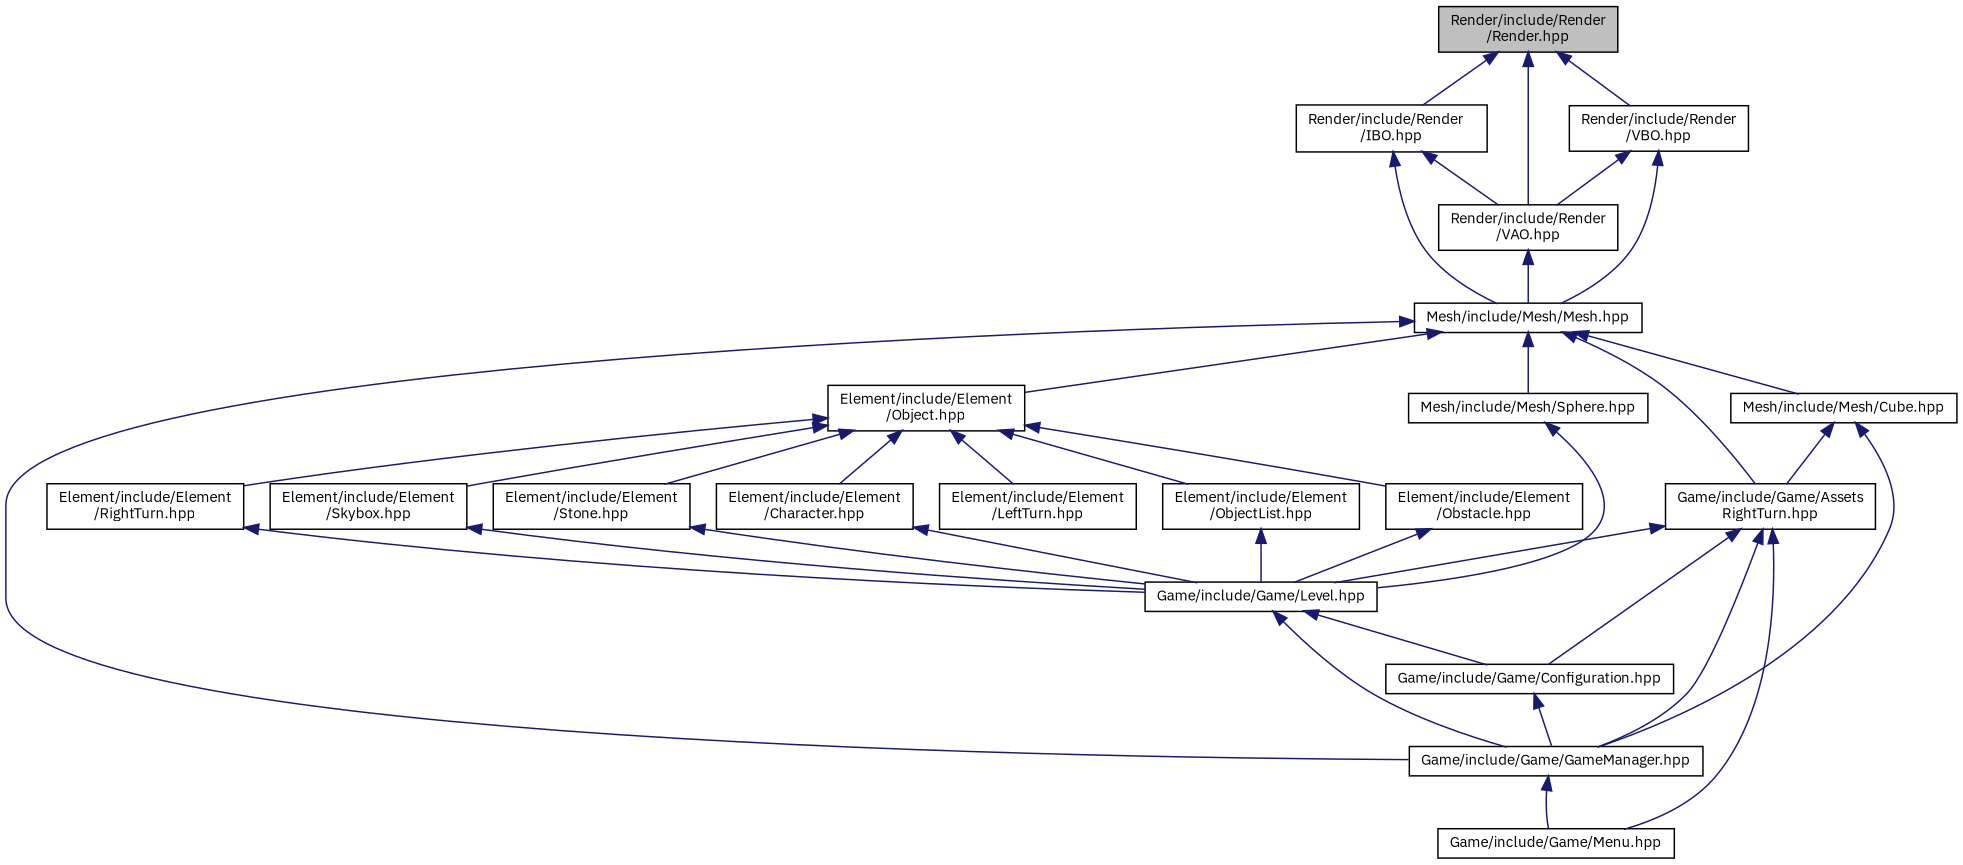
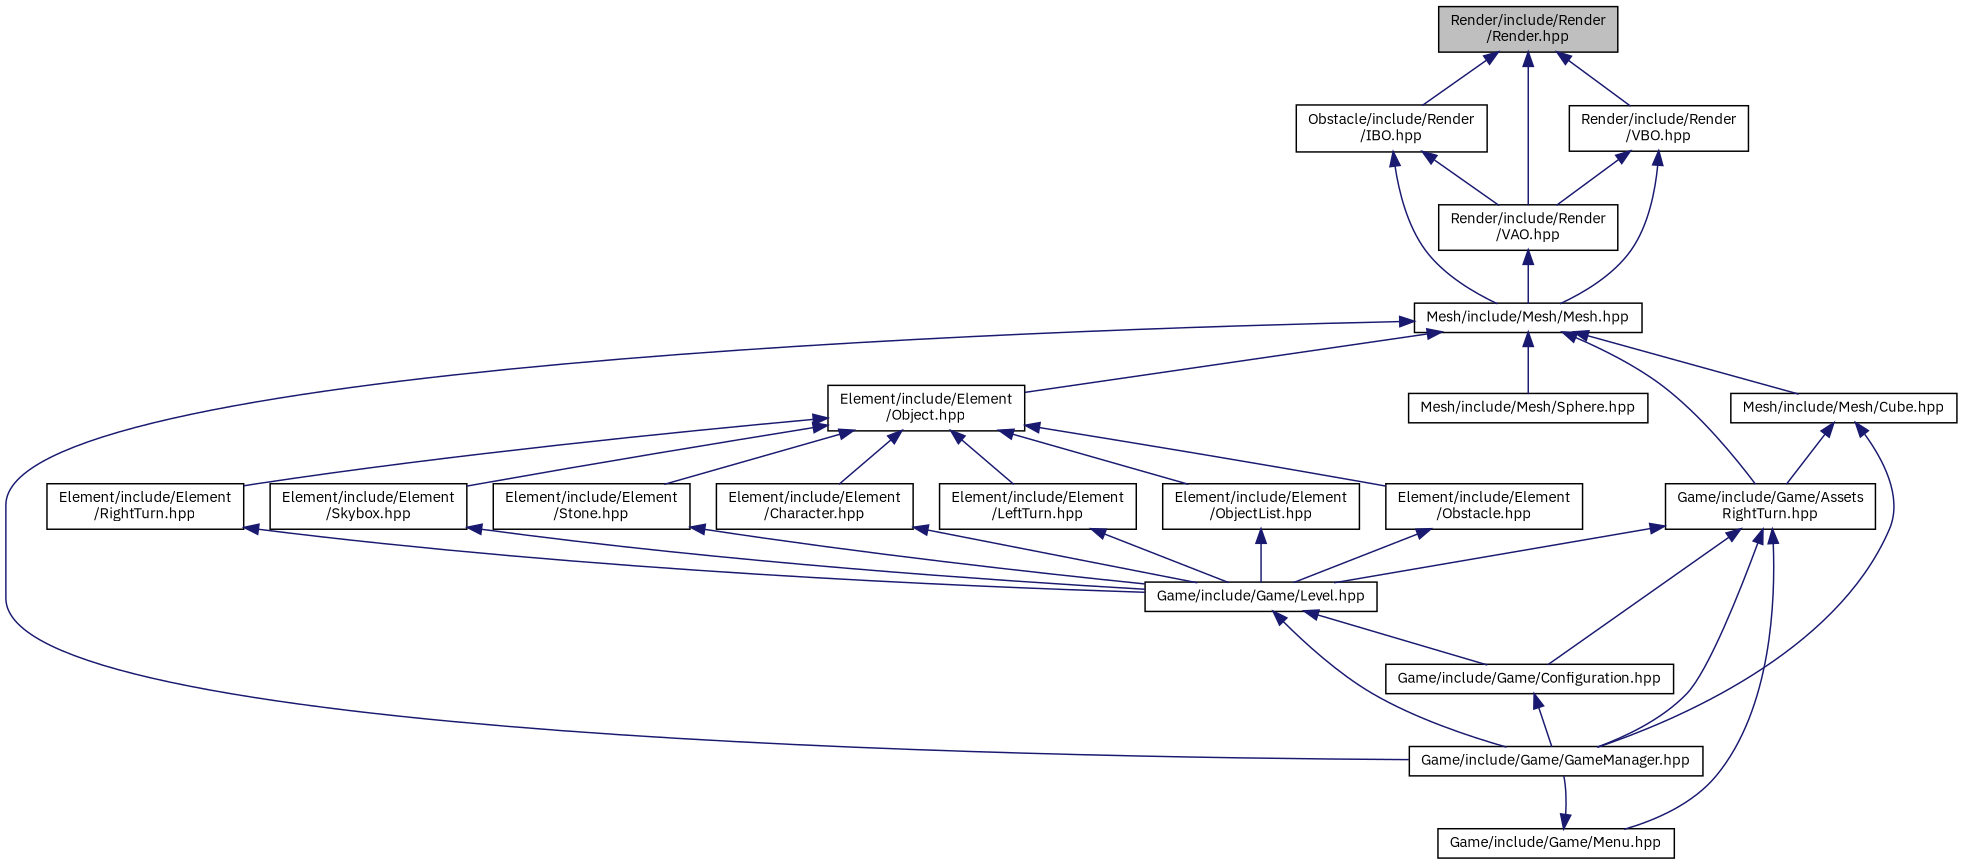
(1392, 128) -> (1392, 128)
(1547, 557) -> (1167, 558)
(1546, 810) -> (1566, 795)
